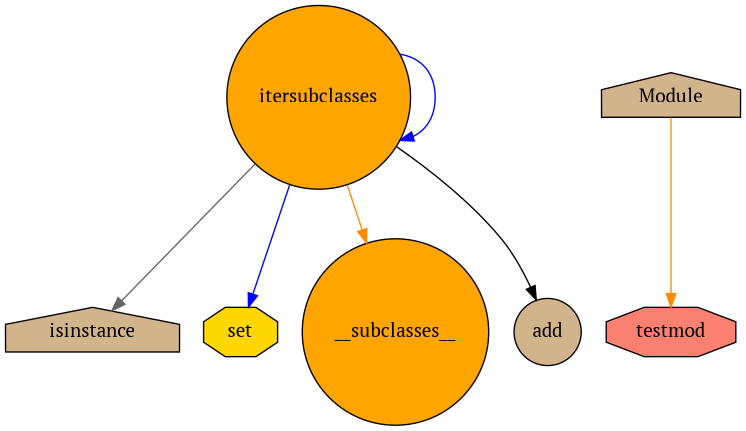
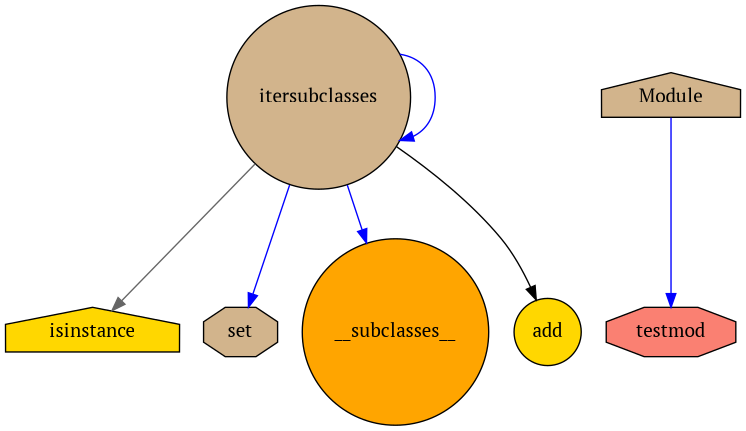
(319, 97) -> (319, 97)
(671, 205) -> (671, 205)
(355, 208) -> (355, 208)
(93, 332) -> (93, 332)
(241, 332) -> (241, 332)
(548, 332) -> (548, 332)
